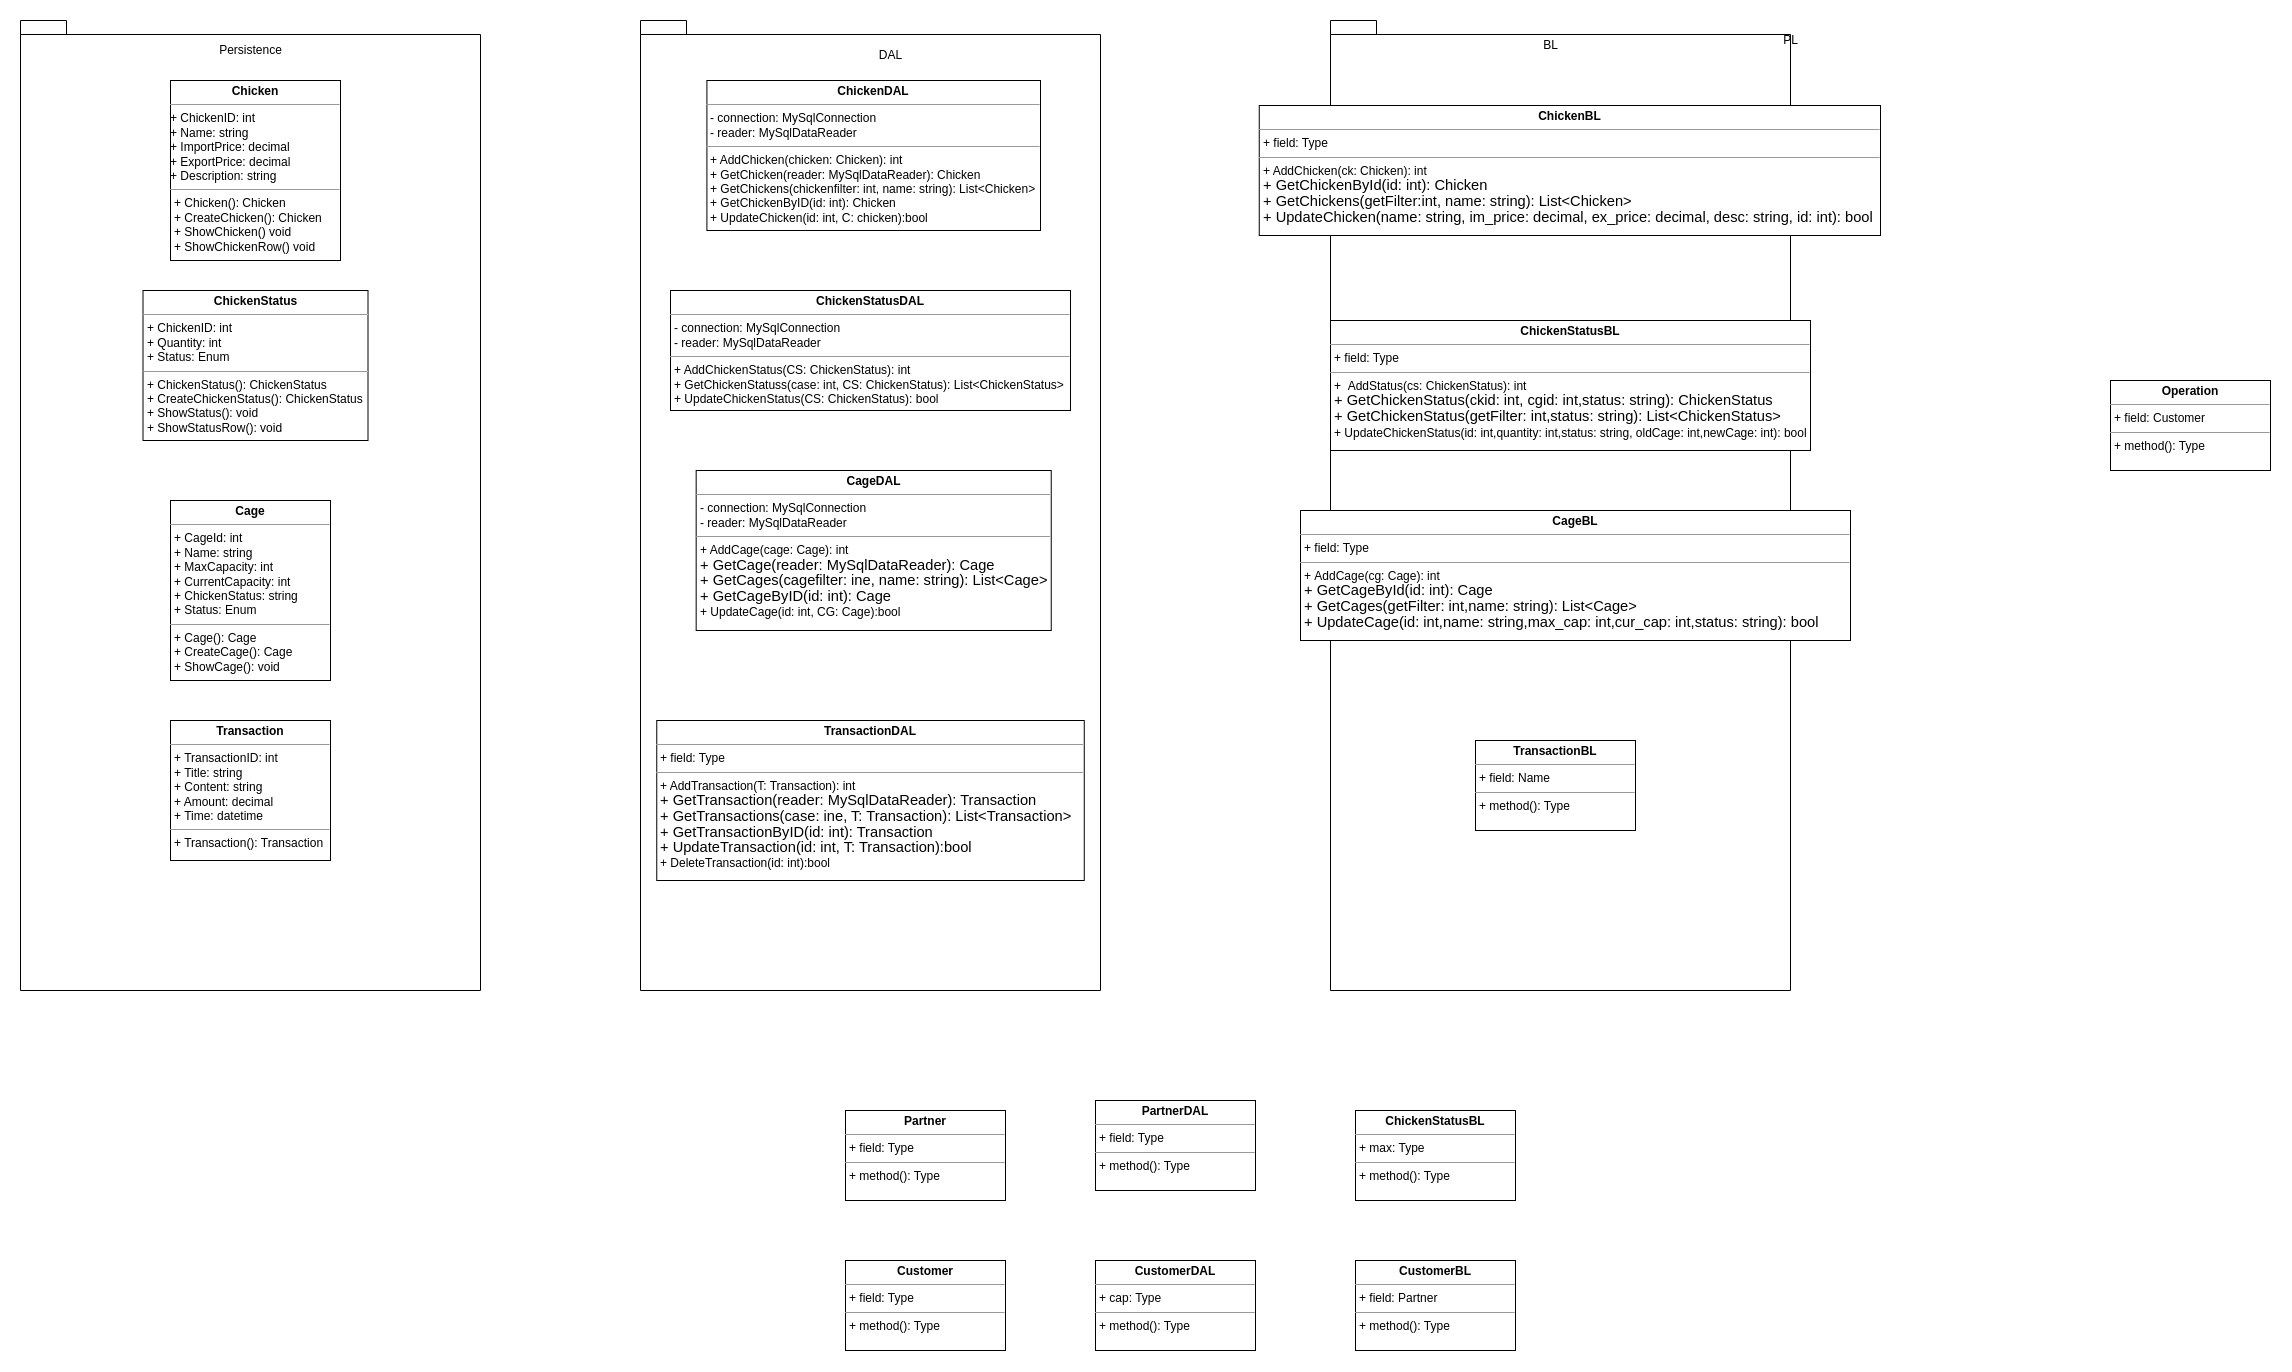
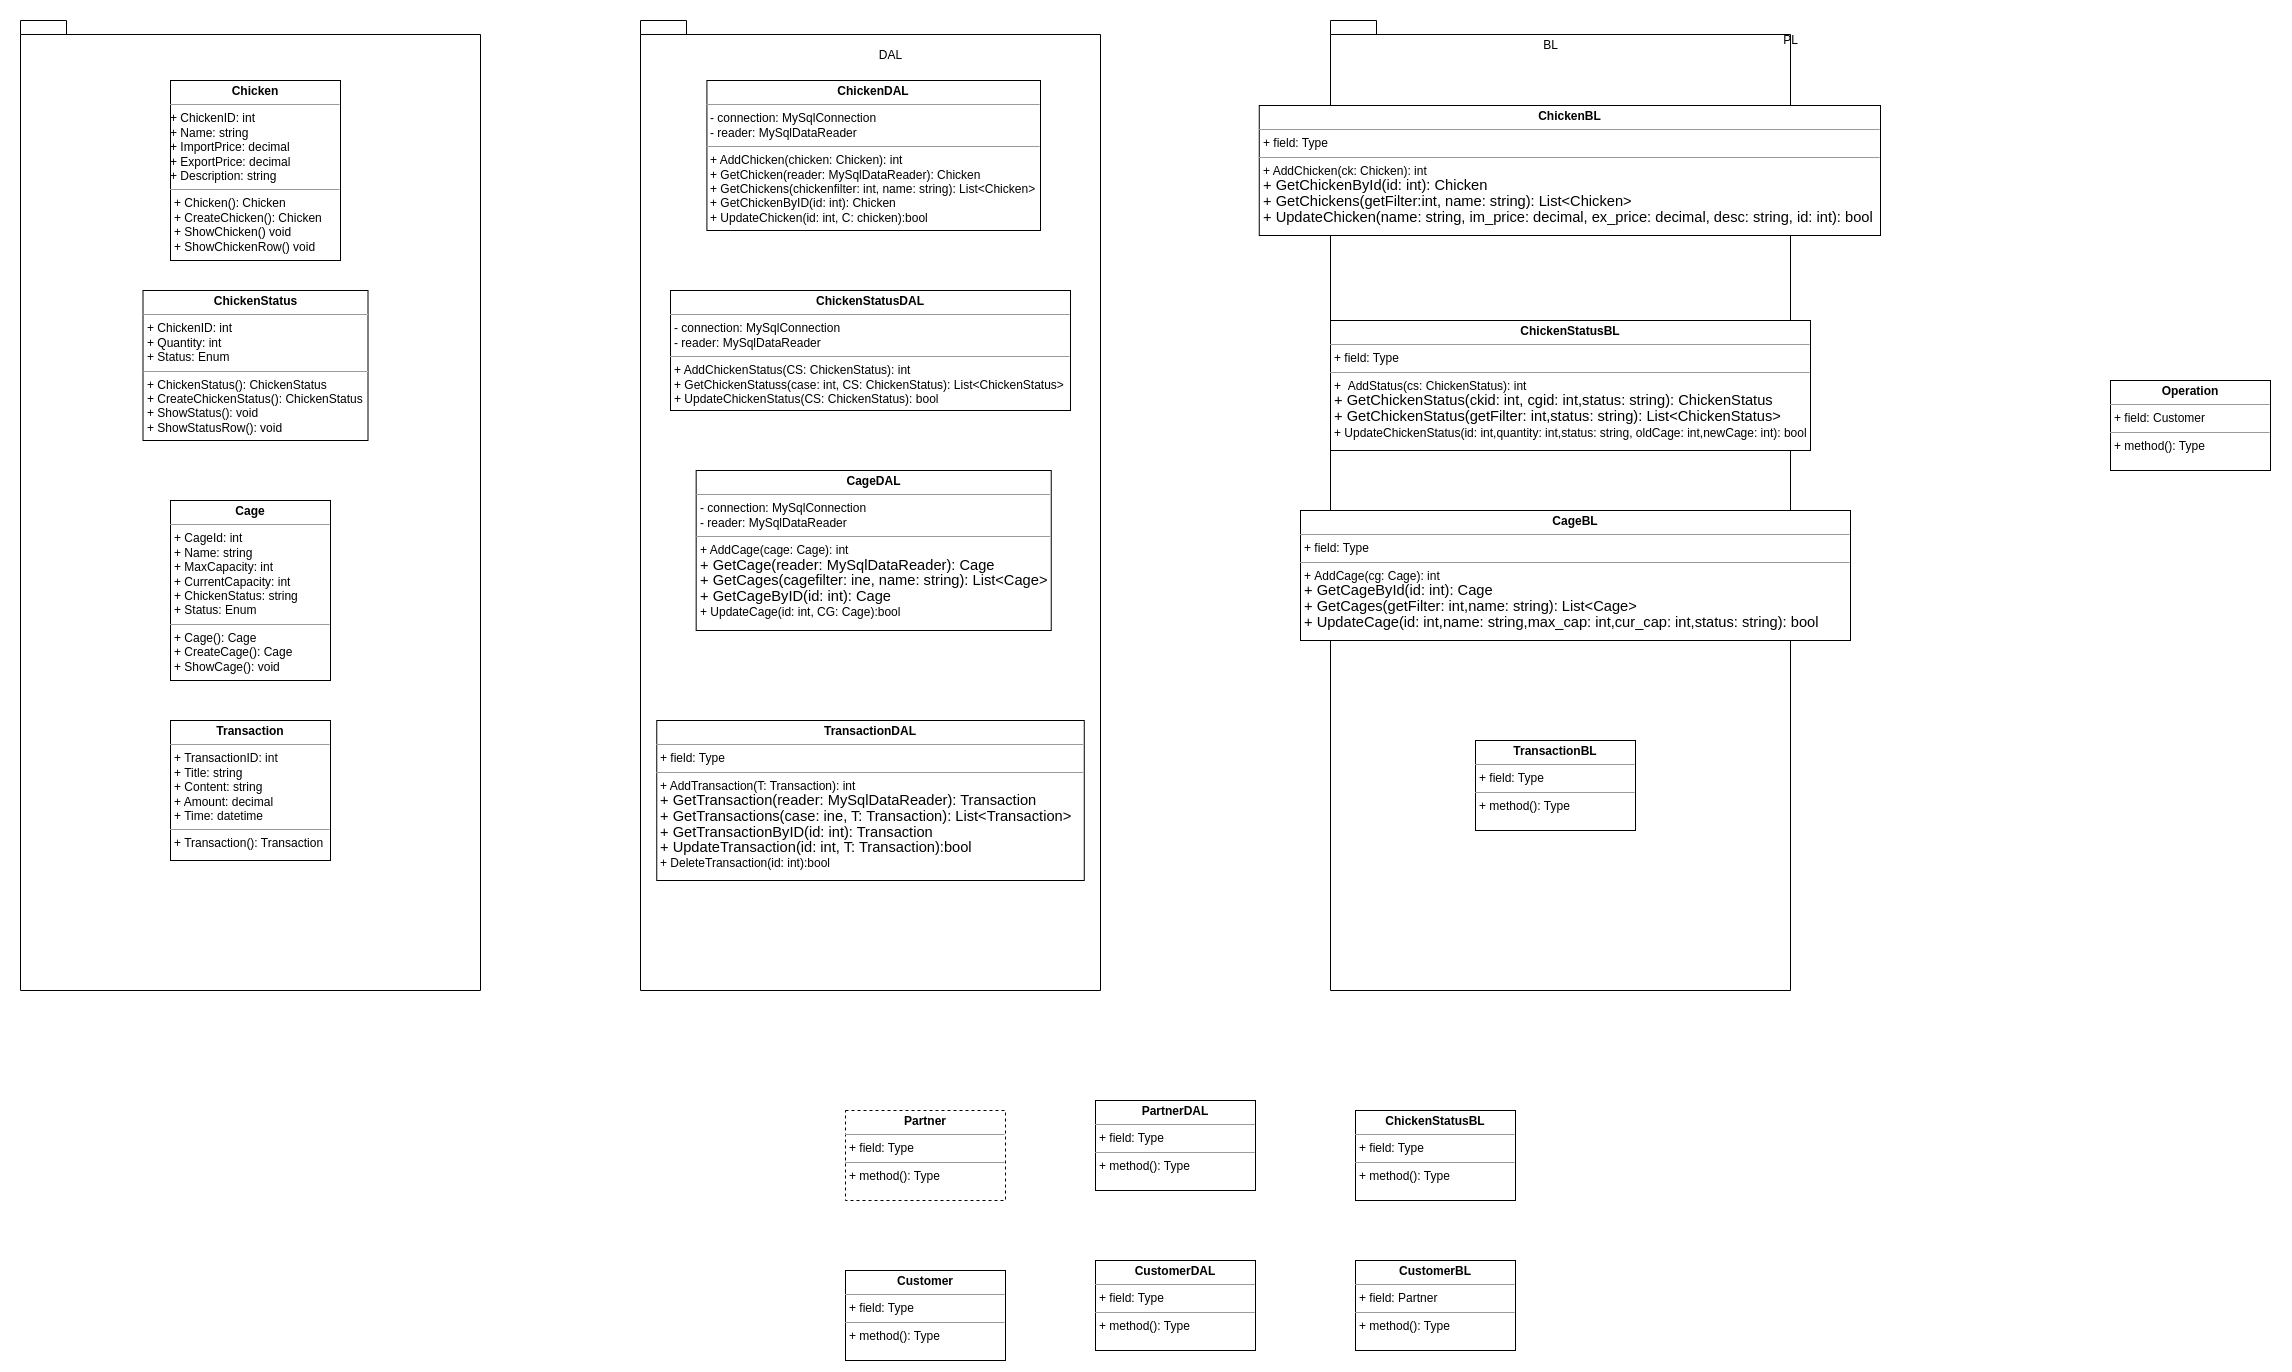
(251, 51) -> none
(1525, 762) -> (1525, 762)
(1405, 1132) -> (1405, 1132)
(926, 1156) -> (926, 1156)
(1145, 1282) -> (1145, 1282)
(926, 1306) -> (926, 1316)
